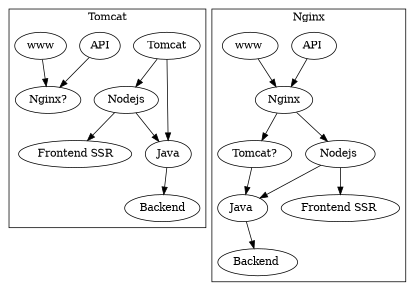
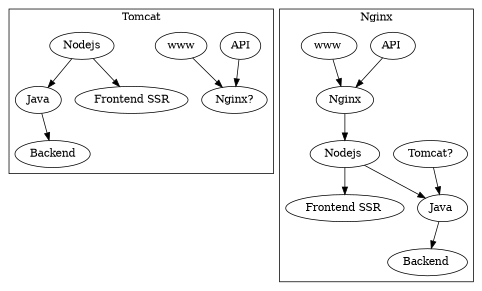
(167, 46) -> none
(271, 124) -> none
